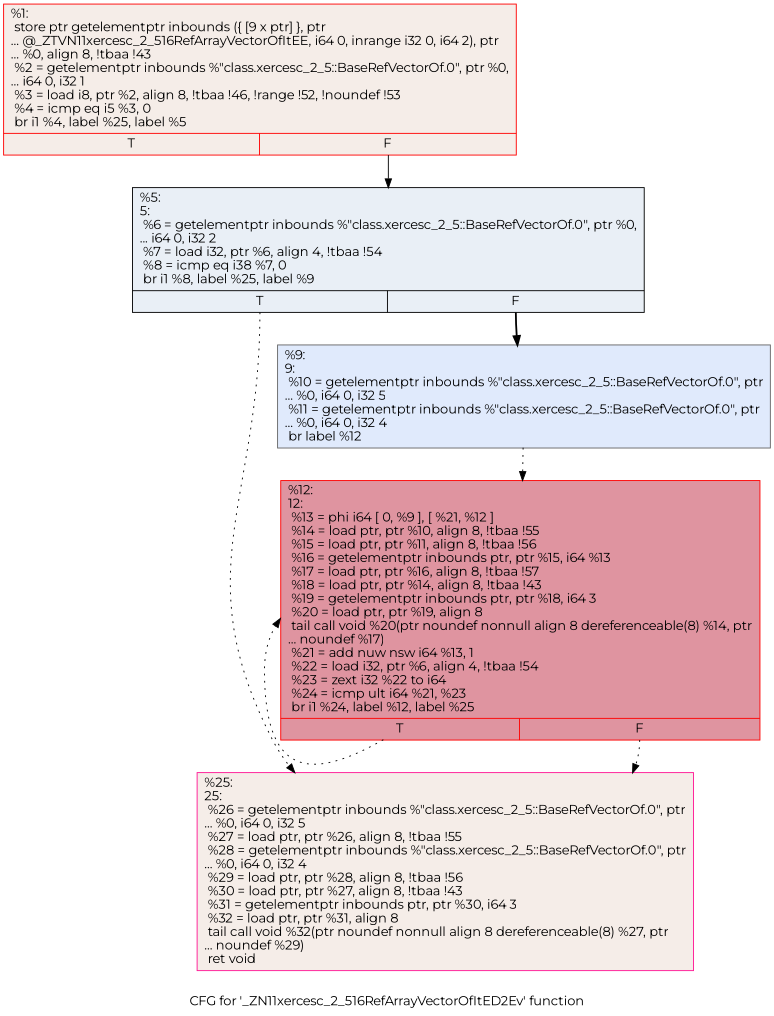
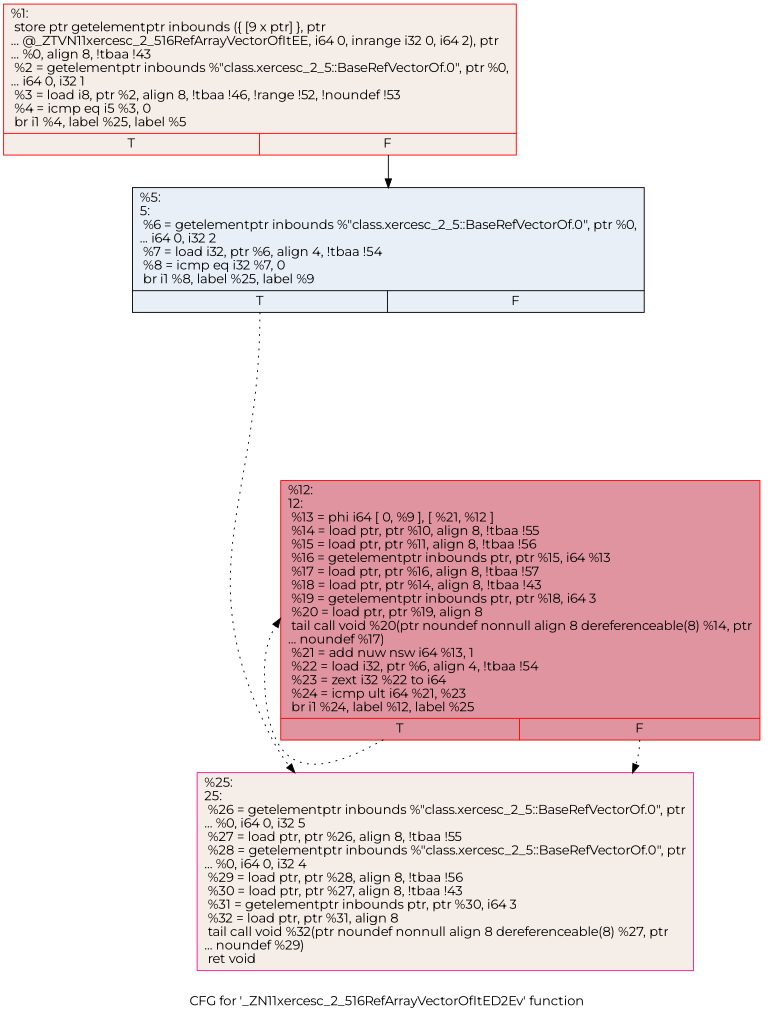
(213, 266) -> (212, 266)
(524, 396) -> none
